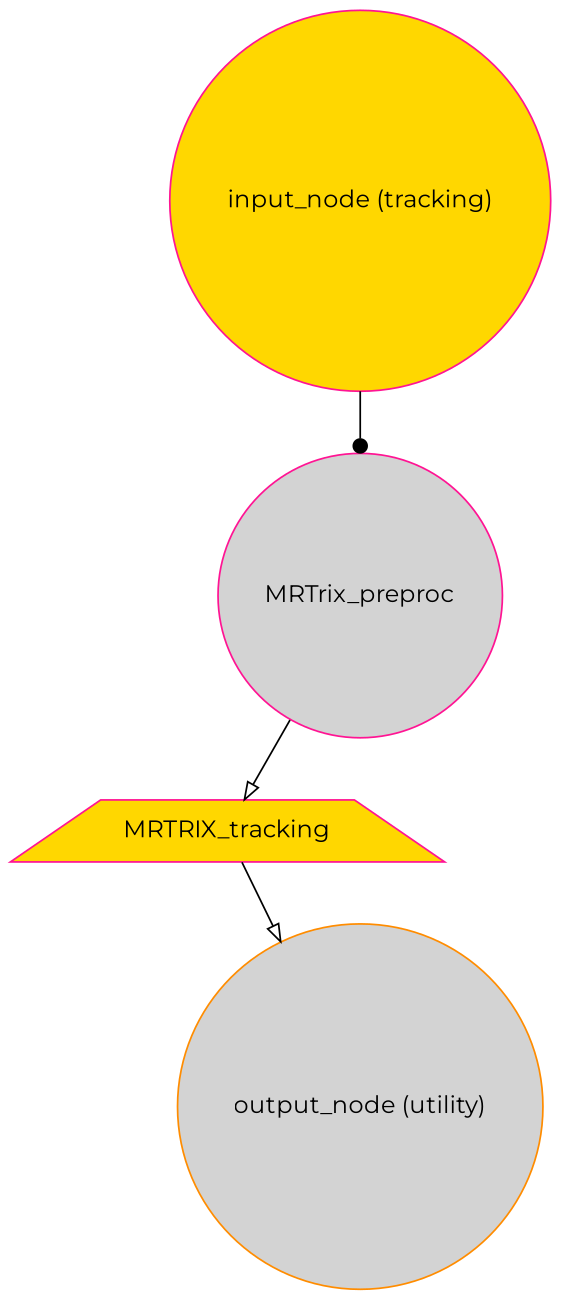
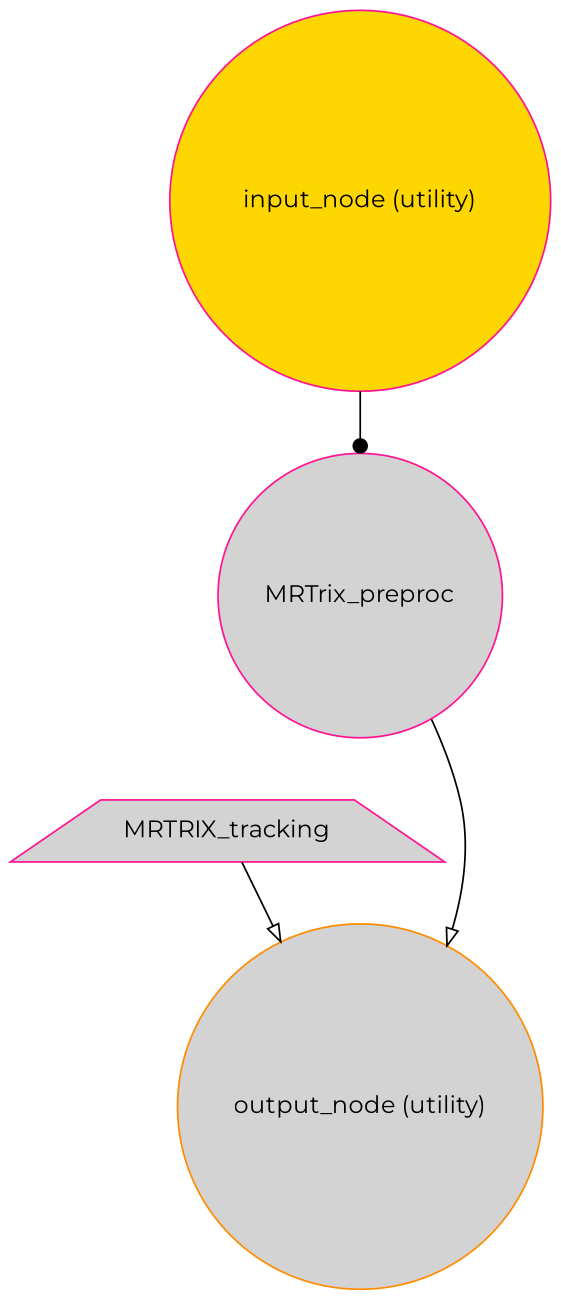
(360, 201) -> (360, 201)
(272, 752) -> (464, 822)
(228, 831) -> (228, 831)
